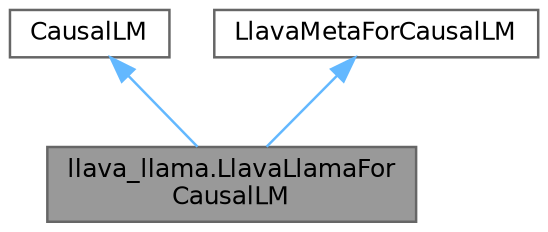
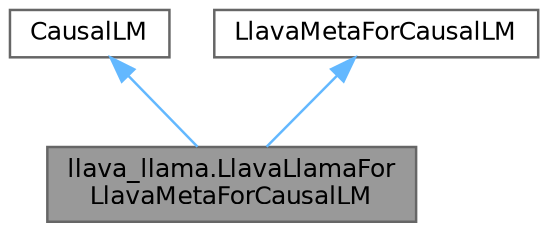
(232, 184) -> (232, 184)
